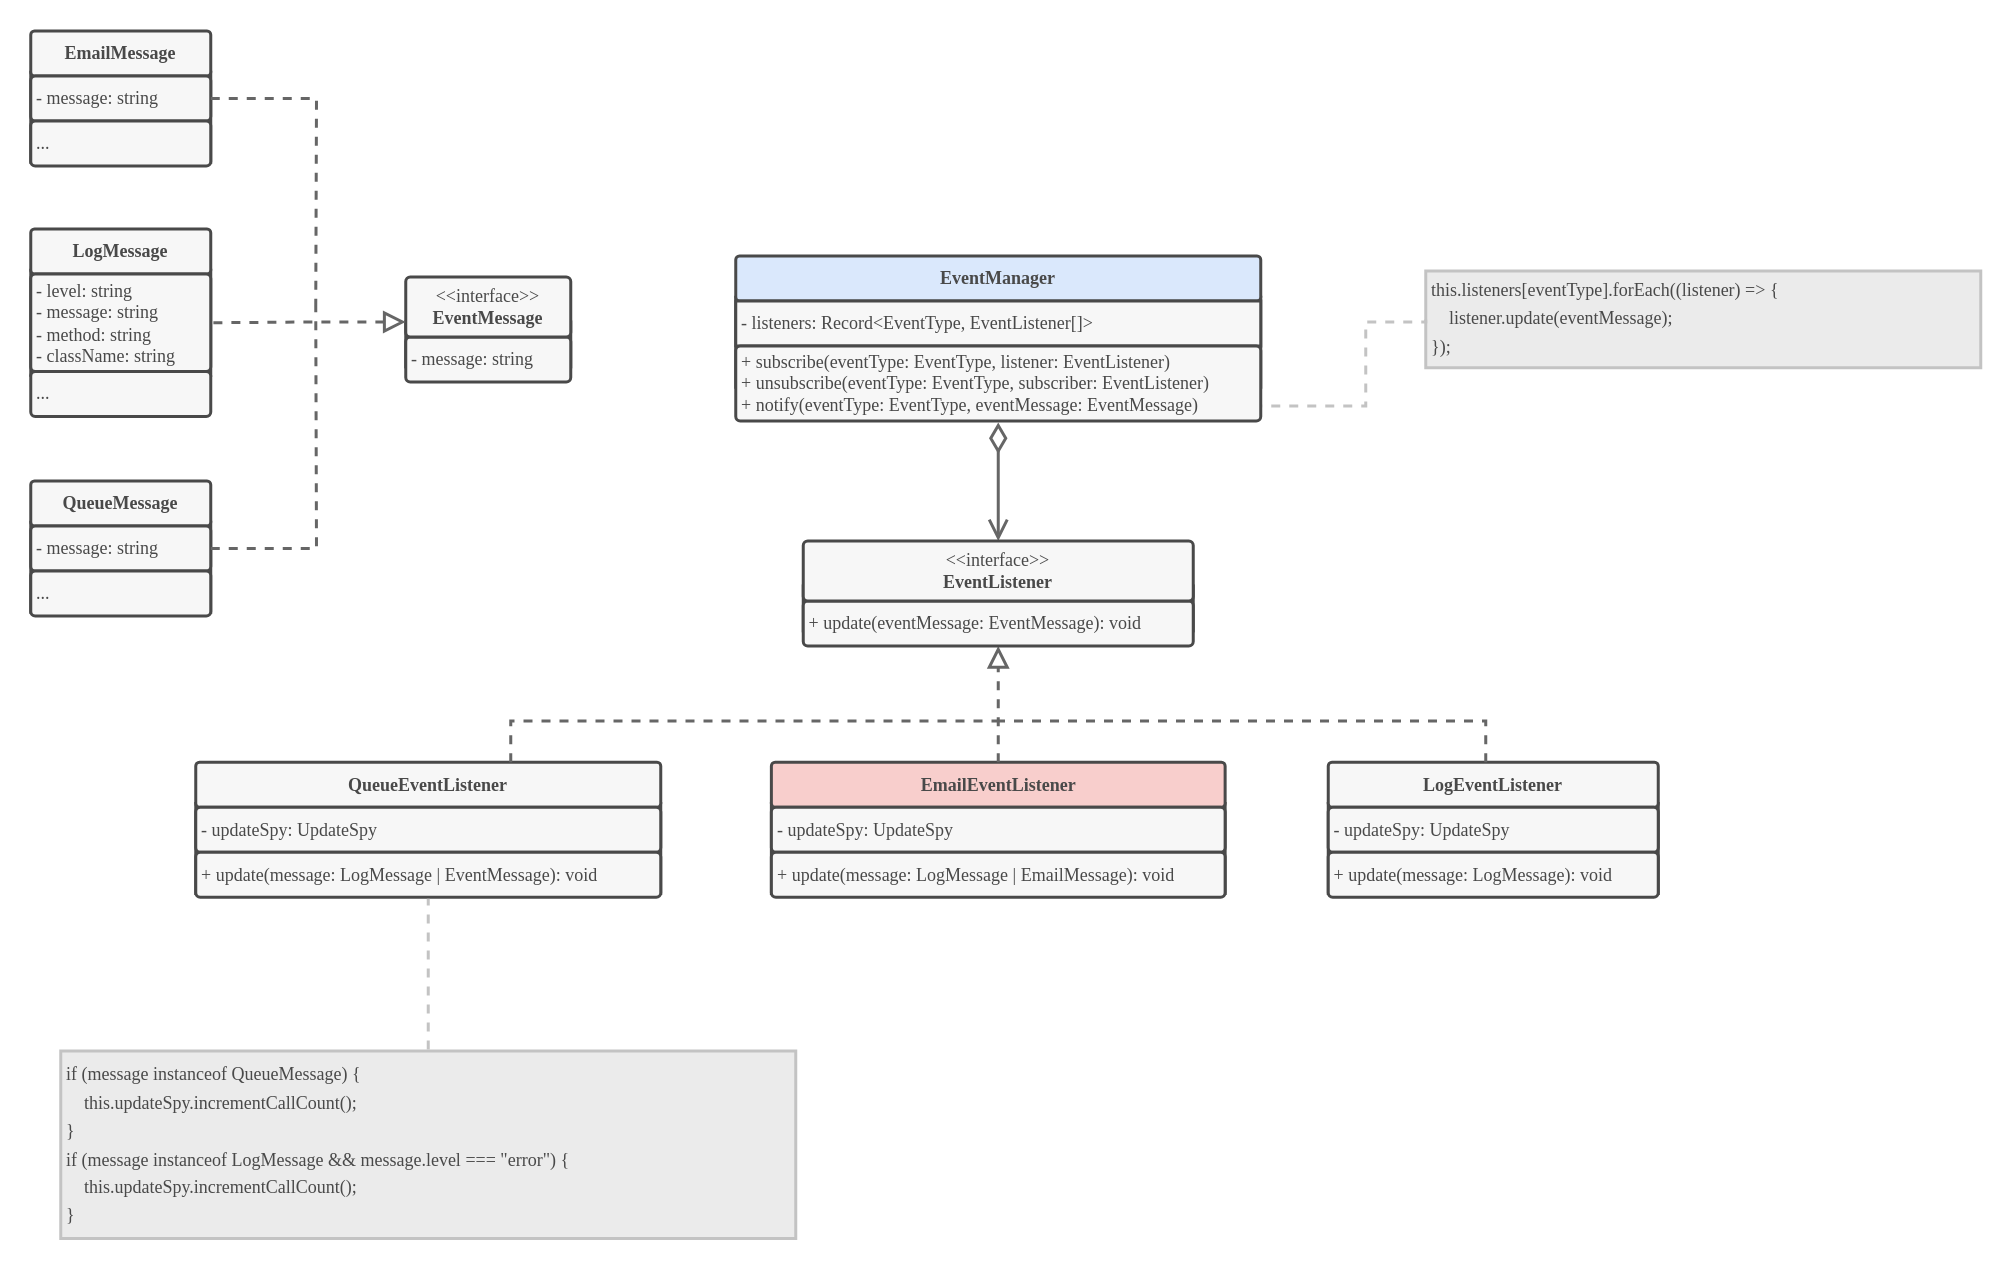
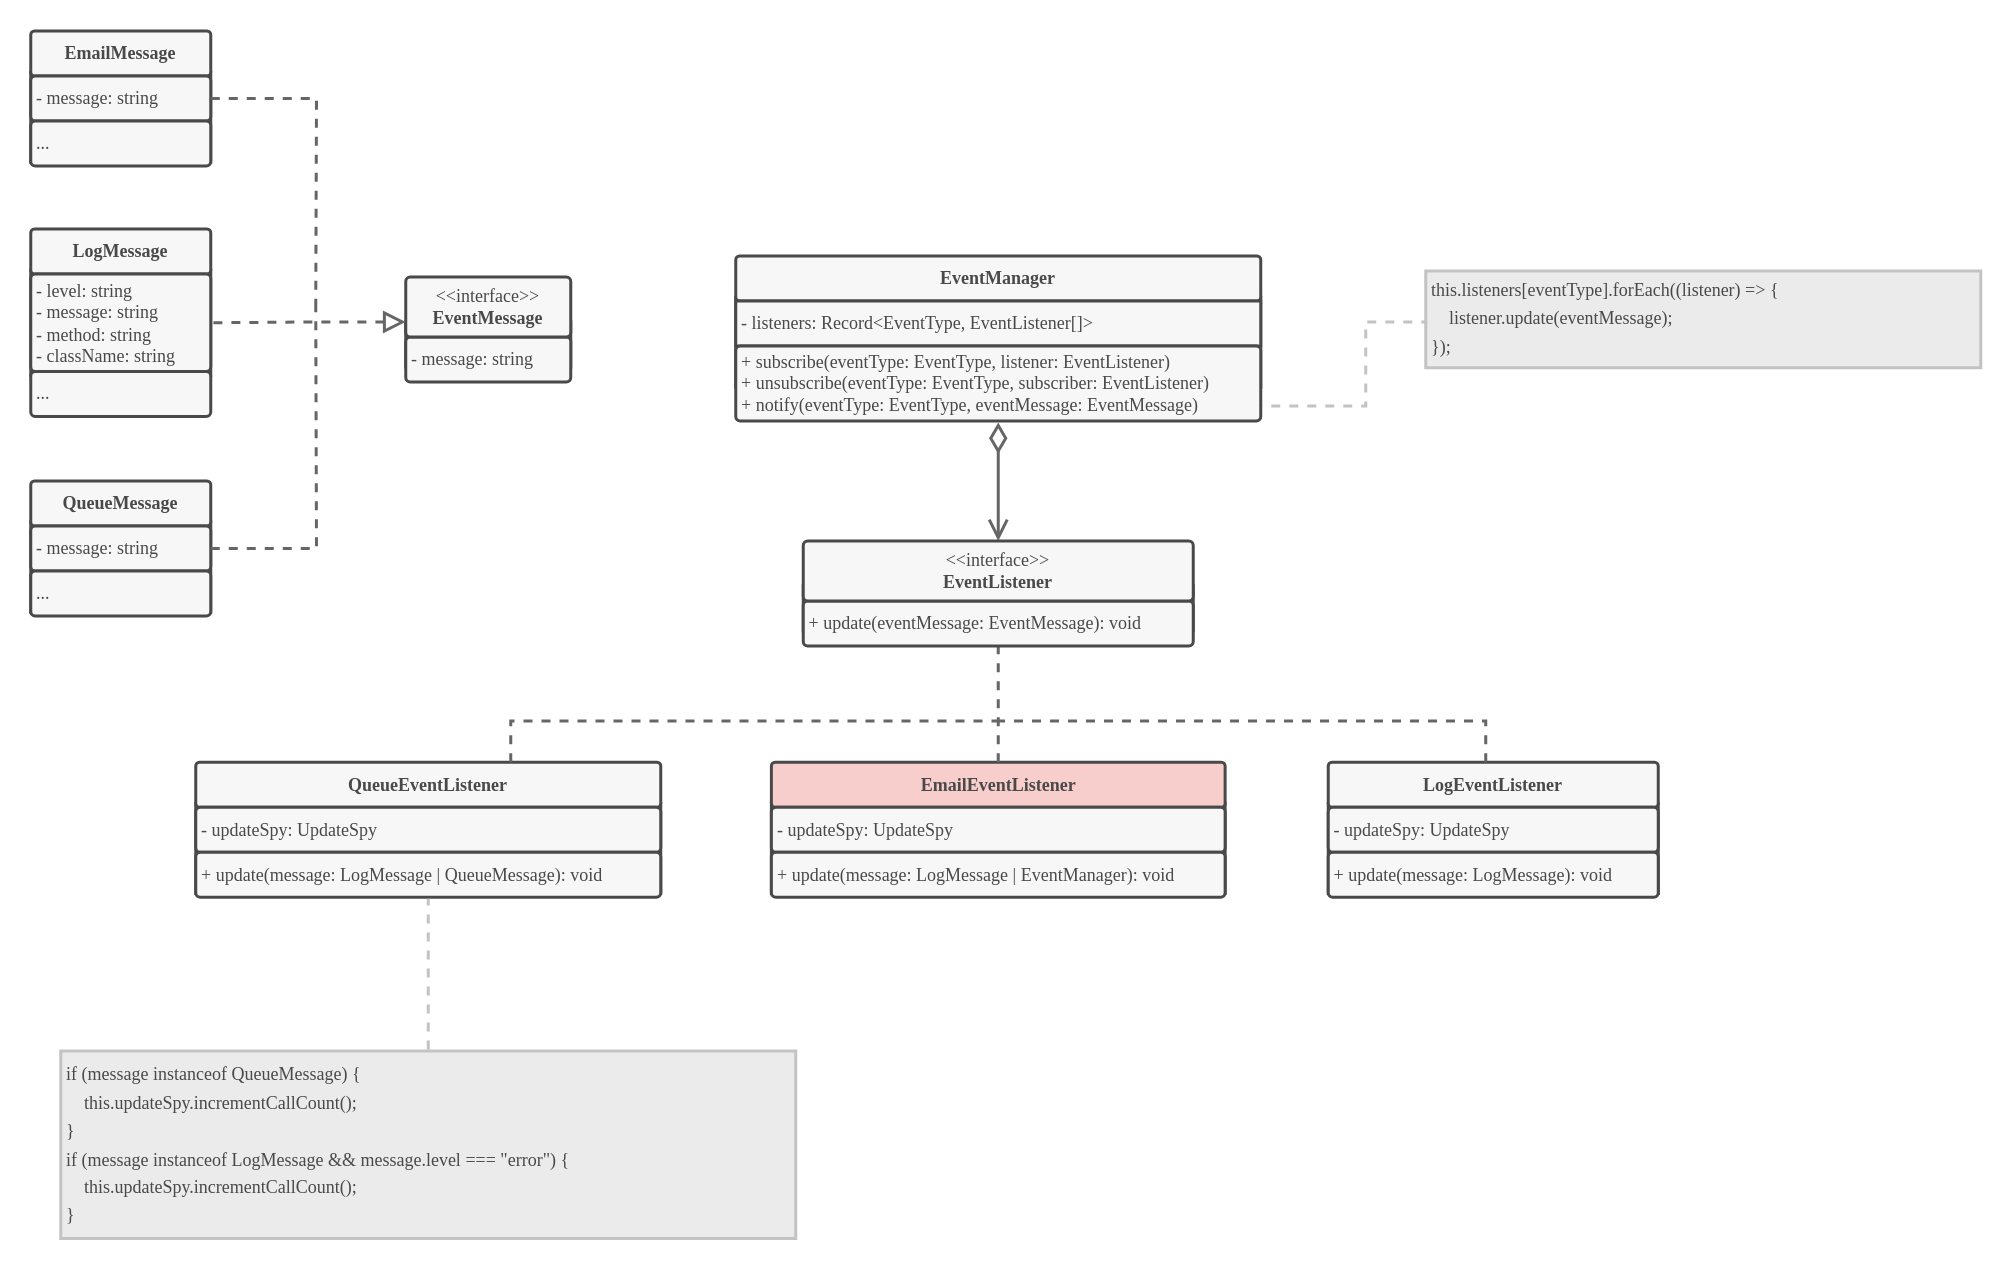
(998, 278) -> (998, 278)
(998, 669) -> (998, 658)
(431, 875) -> (431, 875)
(1002, 875) -> (1002, 875)
